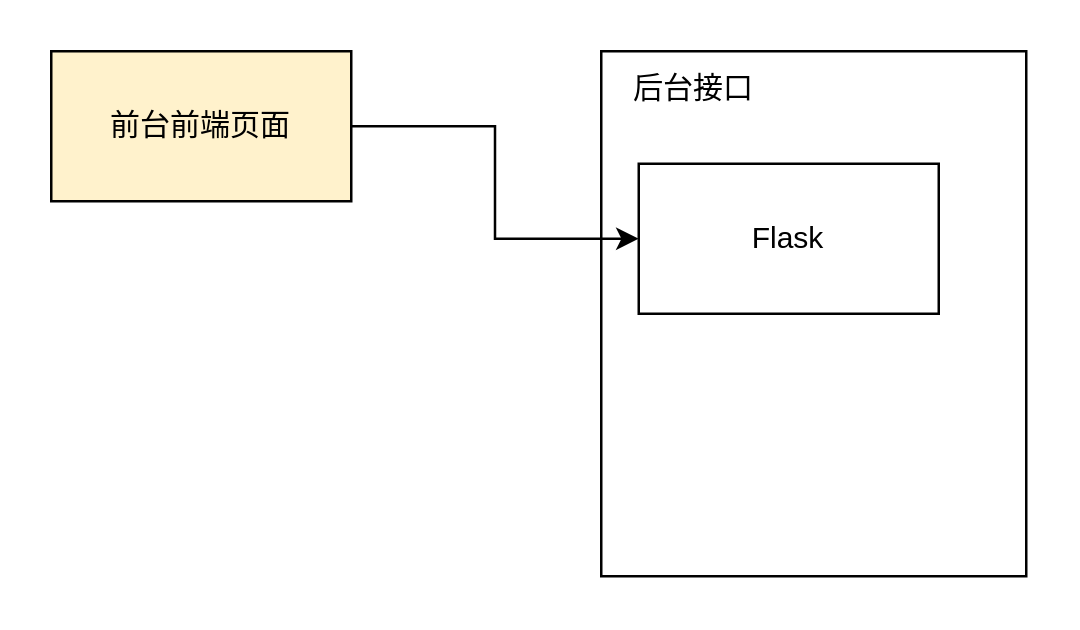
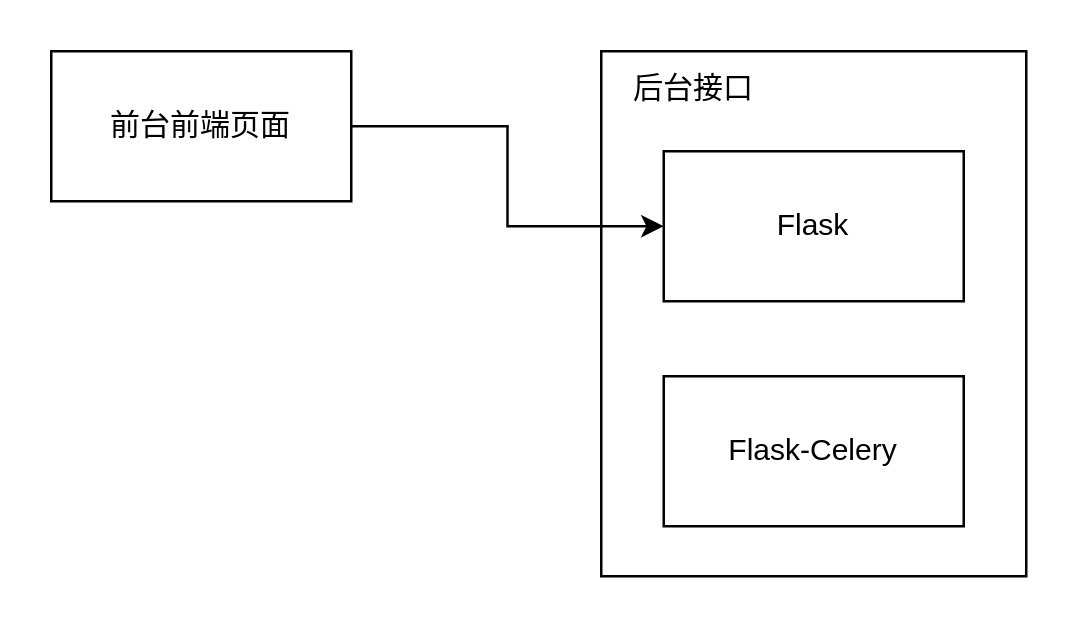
(201, 126) -> (201, 126)
(789, 239) -> (814, 226)
none -> (814, 451)
